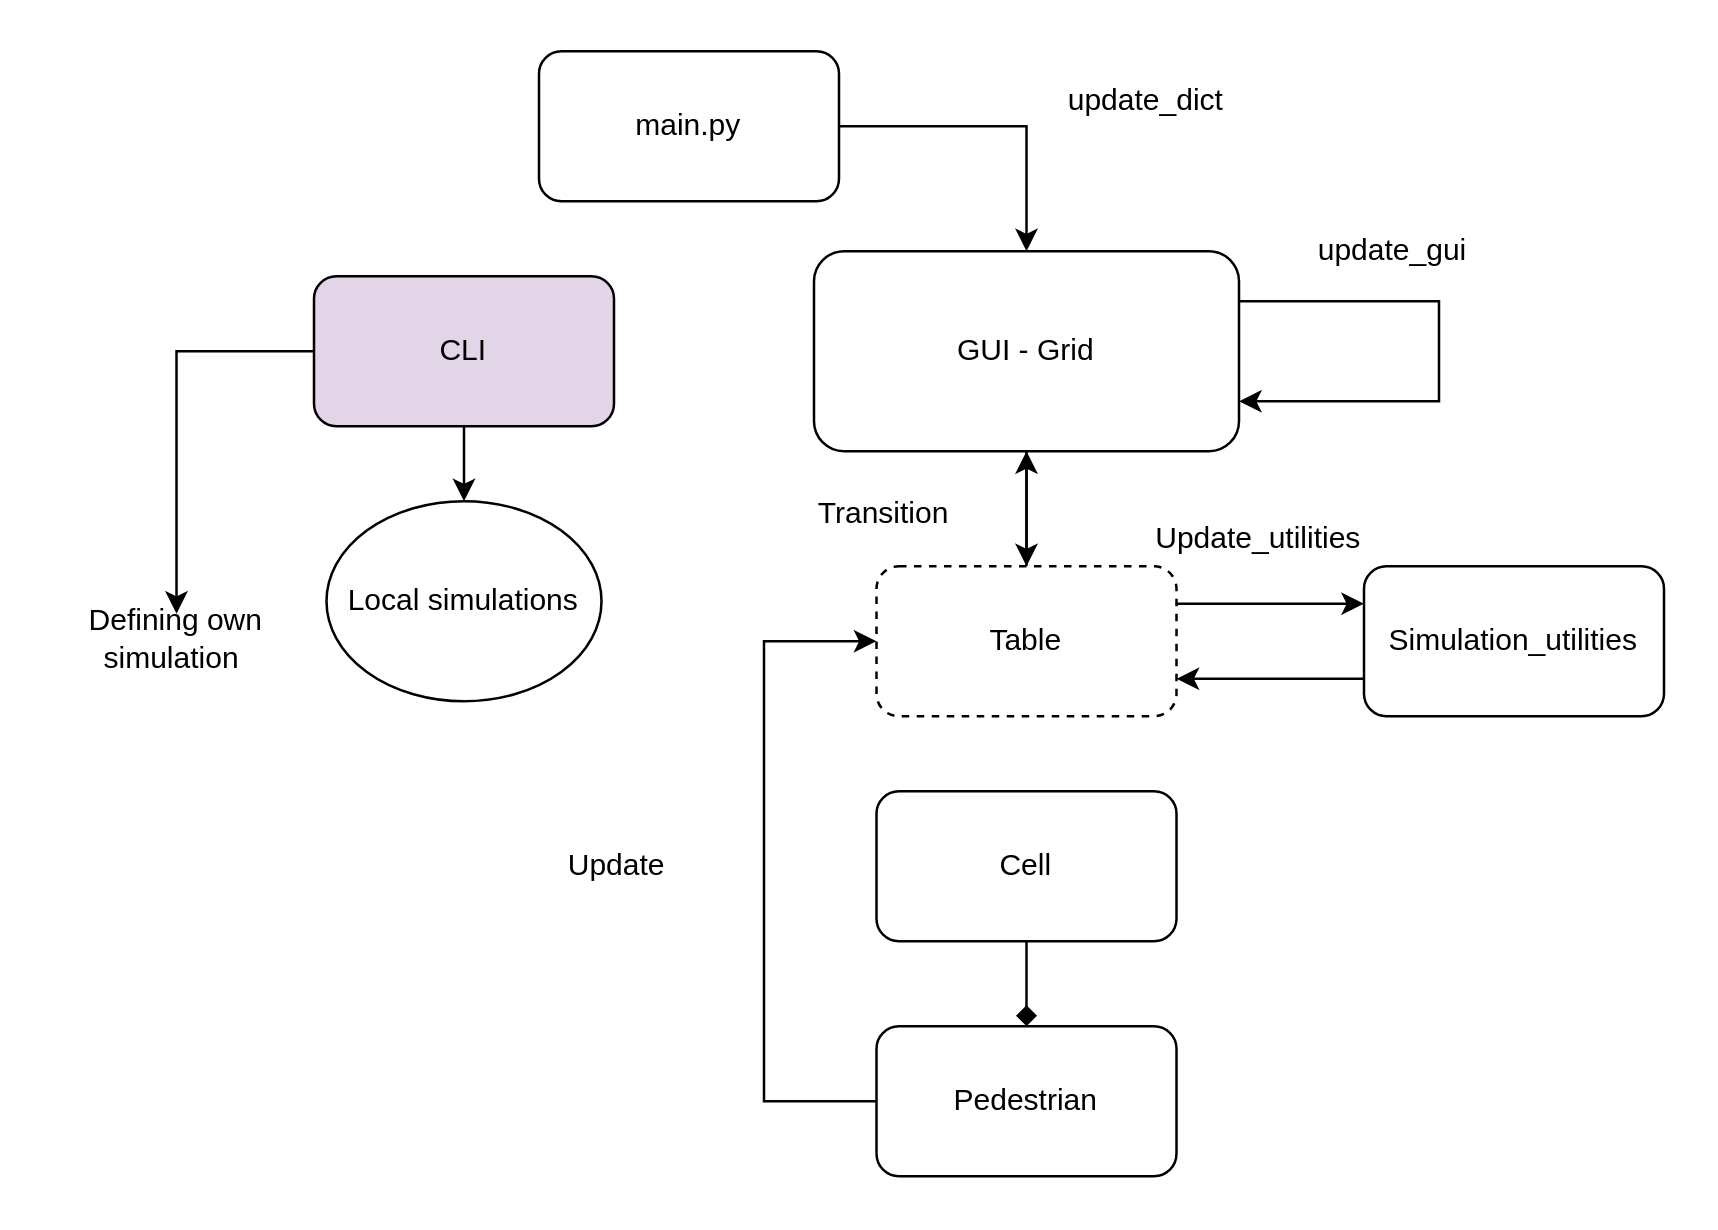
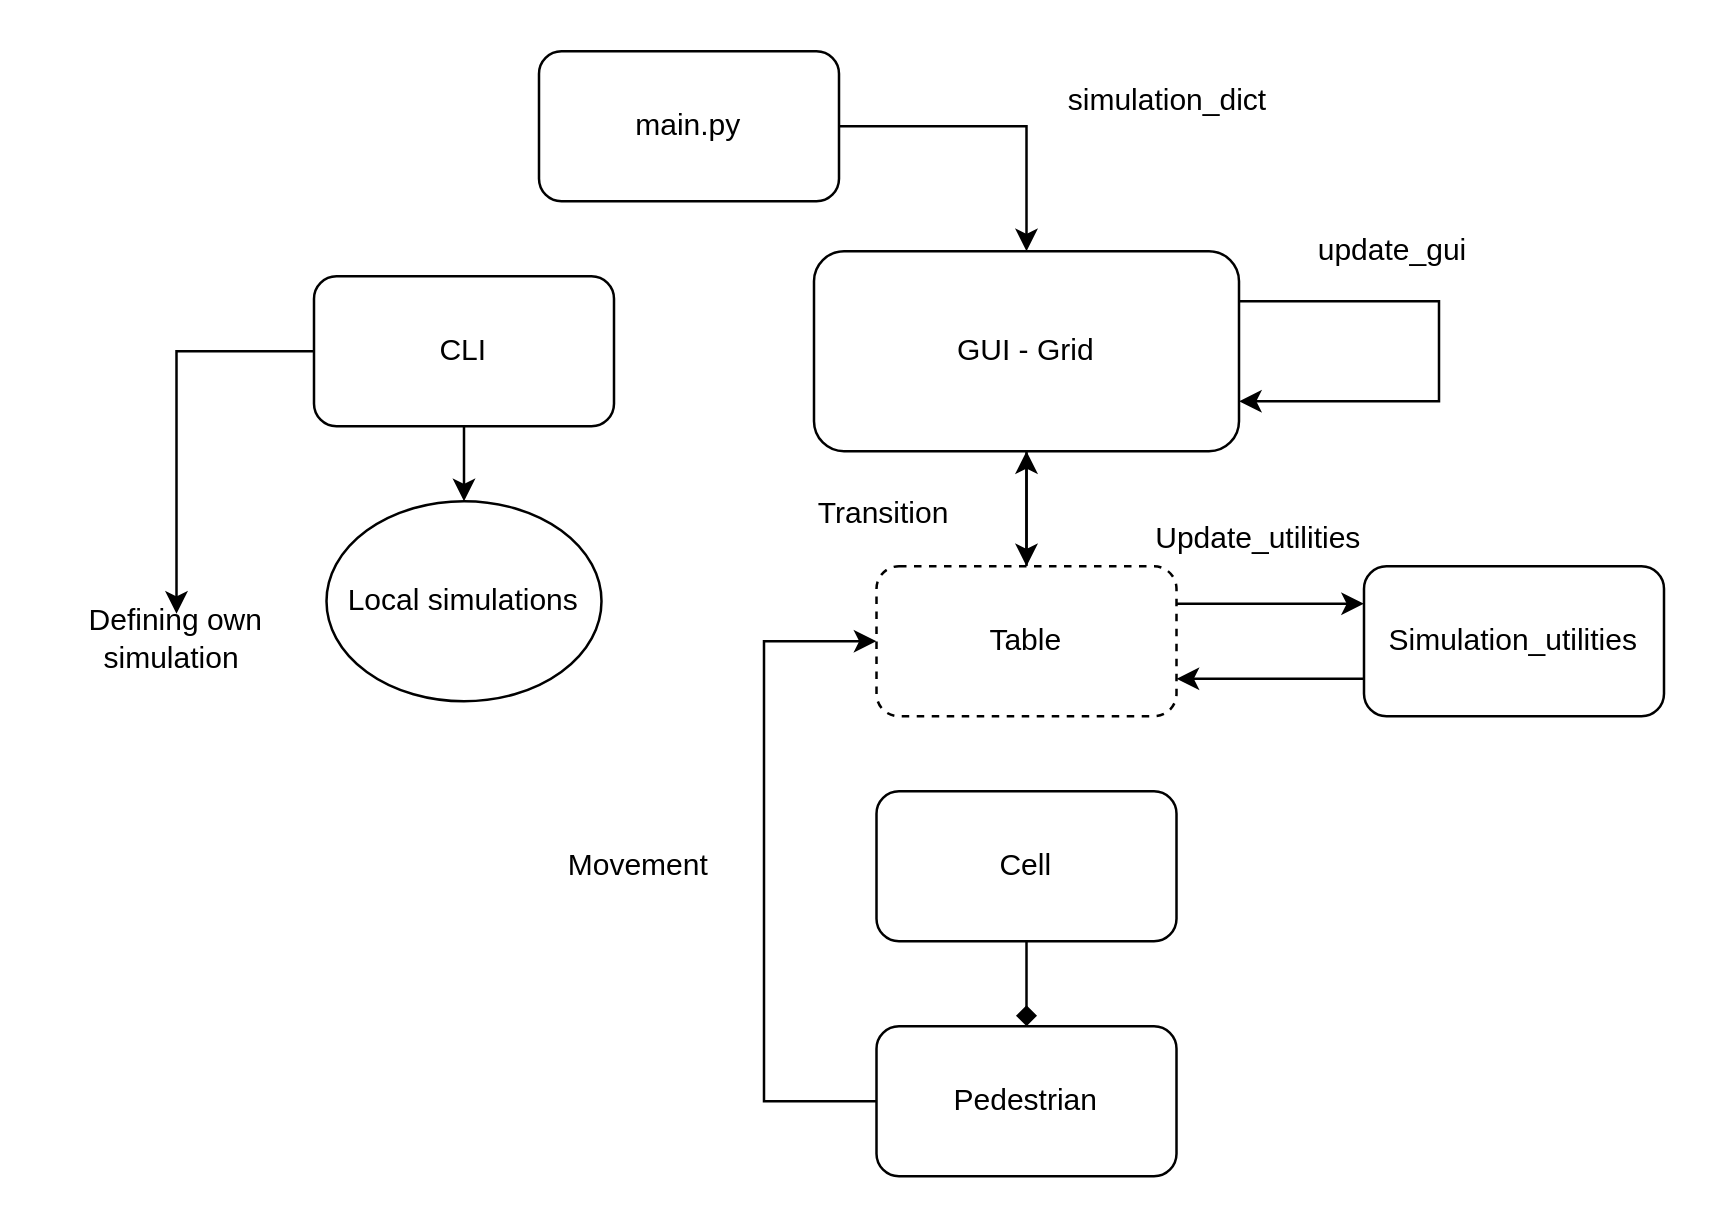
(1157, 102) -> (1179, 102)
(464, 351) -> (464, 351)
(619, 867) -> (636, 867)
